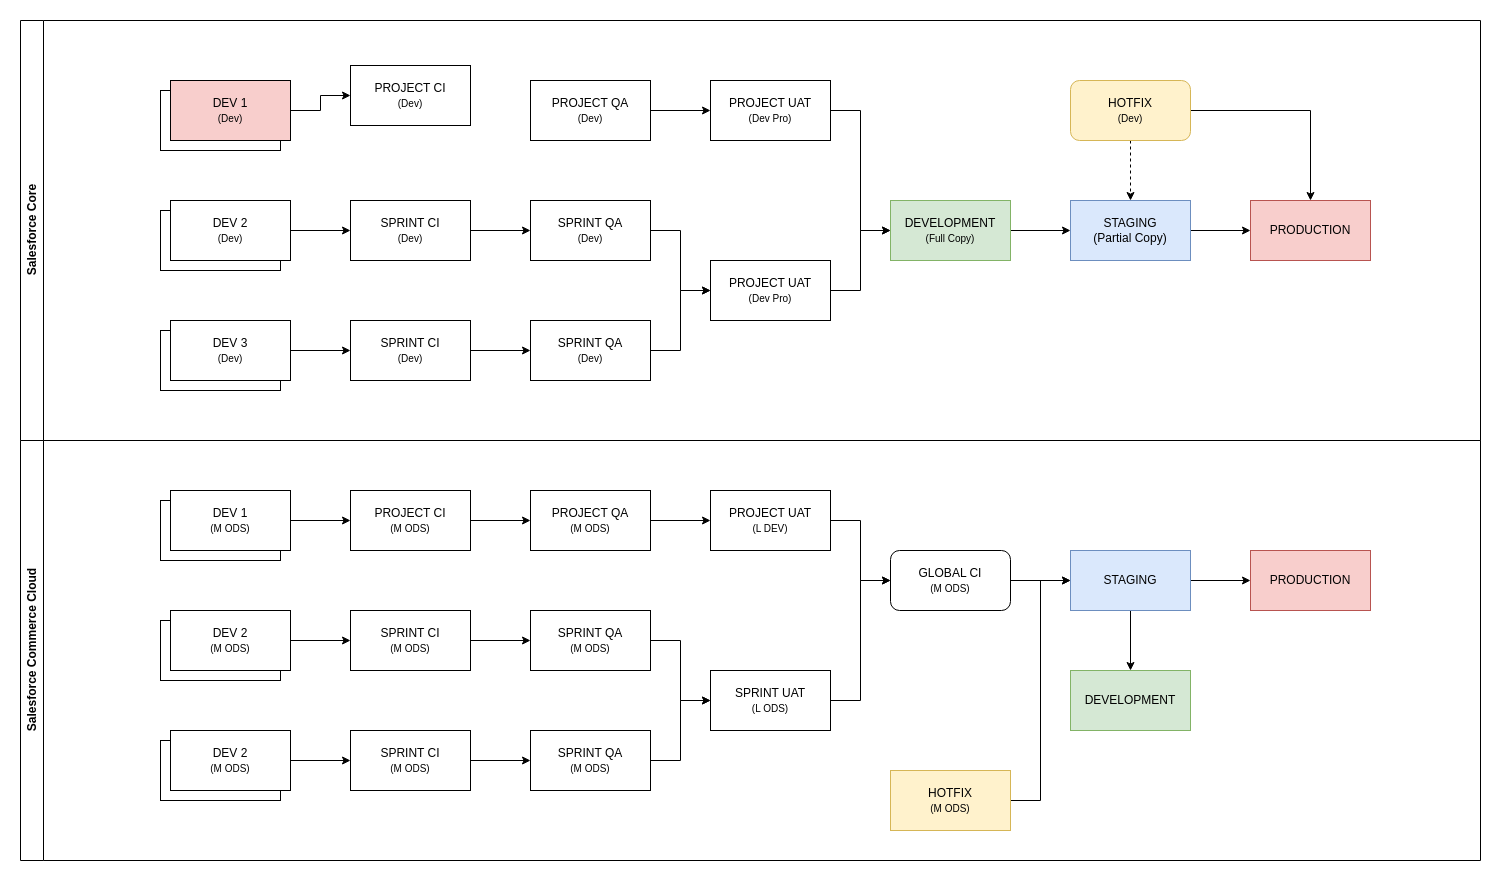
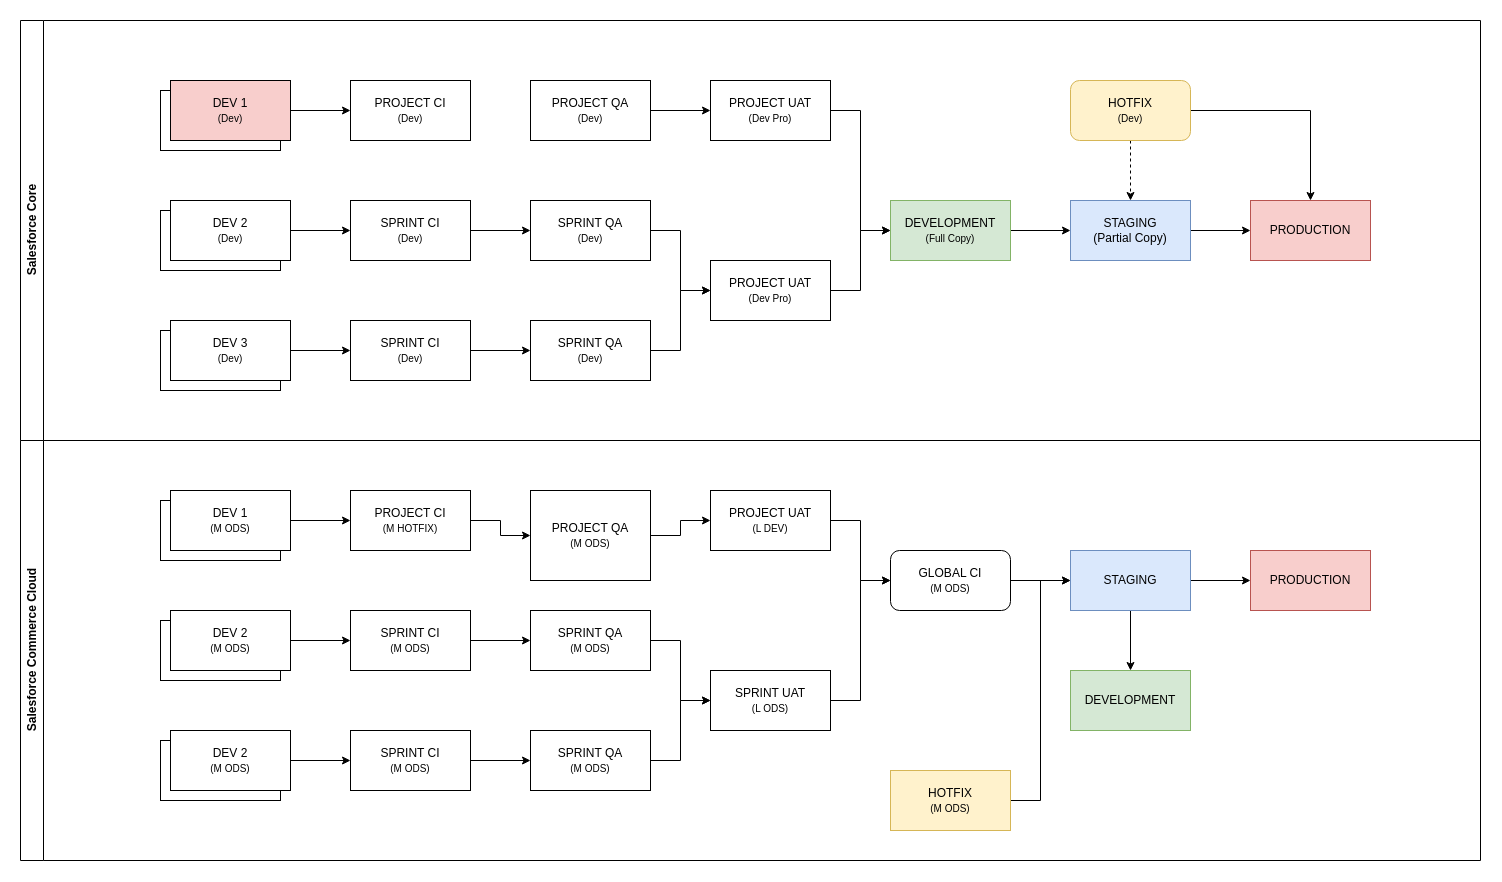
(411, 96) -> (411, 111)
(411, 521) -> (411, 521)
(591, 521) -> (591, 536)
